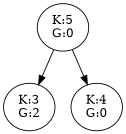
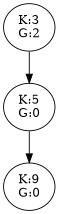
(48, 63) -> (29, 63)
(97, 107) -> (29, 187)
